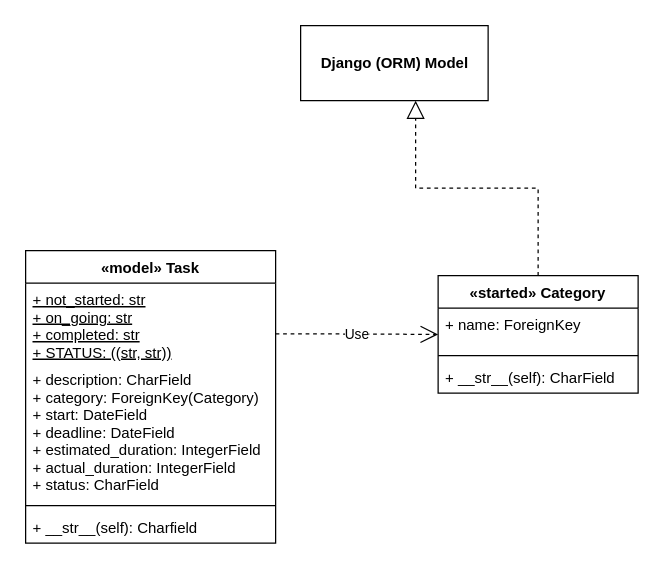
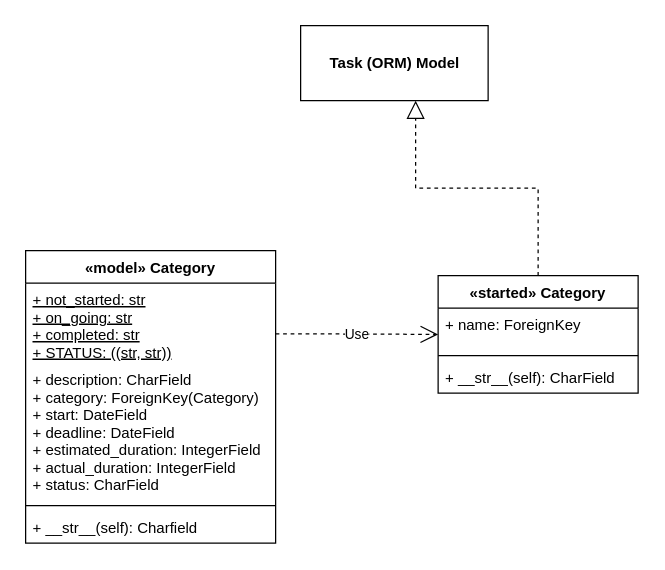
(395, 63) -> (395, 63)
(150, 268) -> (150, 268)
